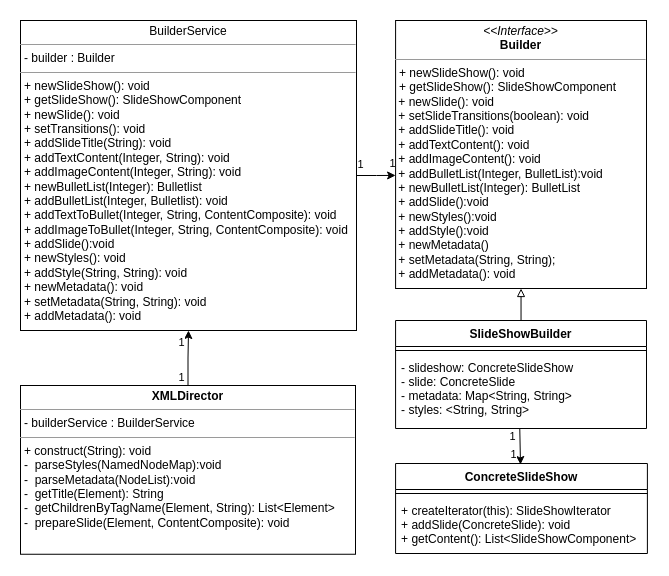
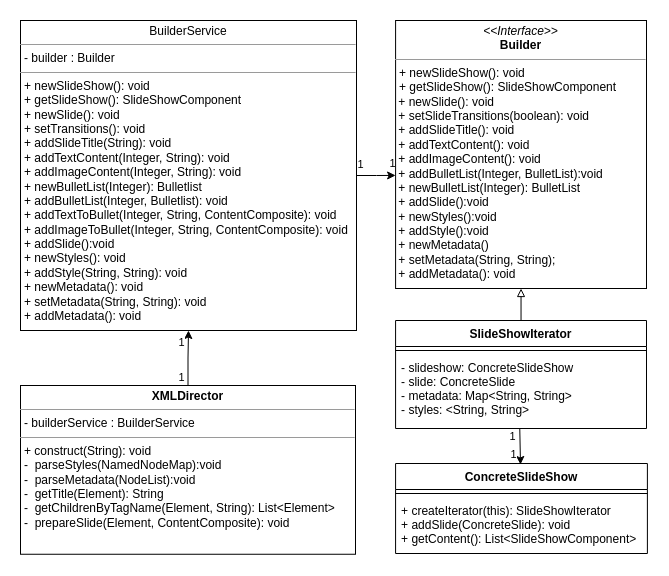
(521, 334) -> (521, 334)
